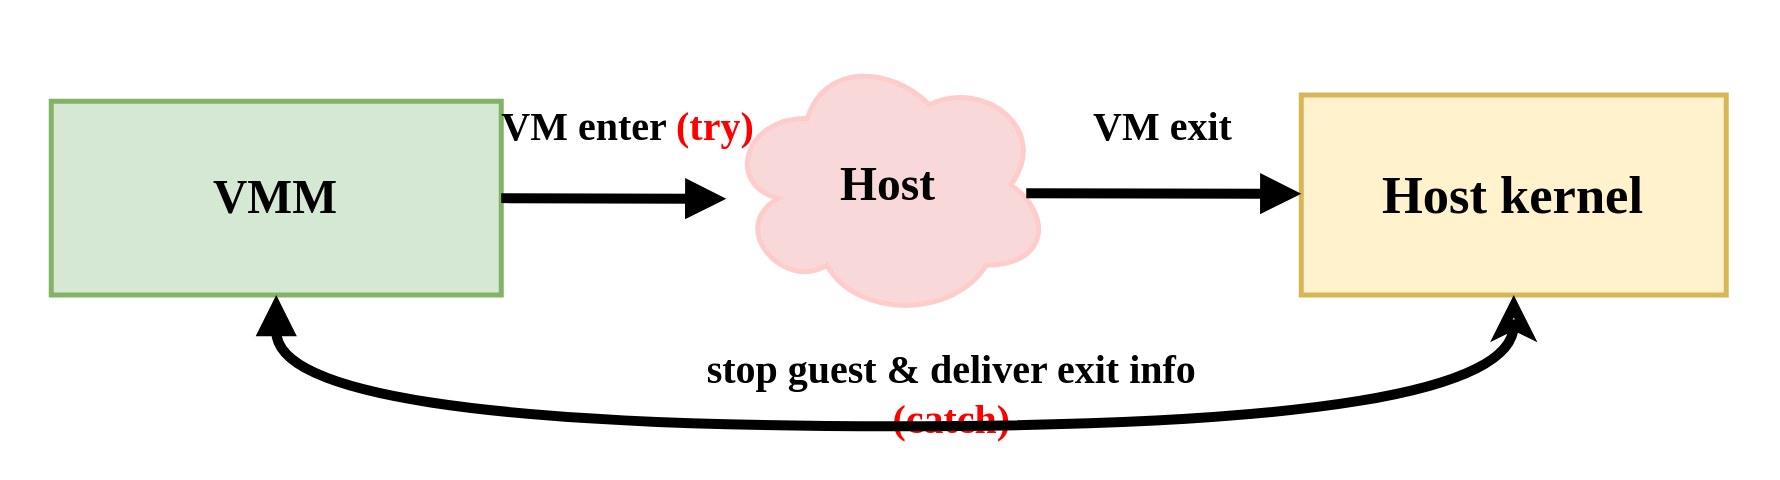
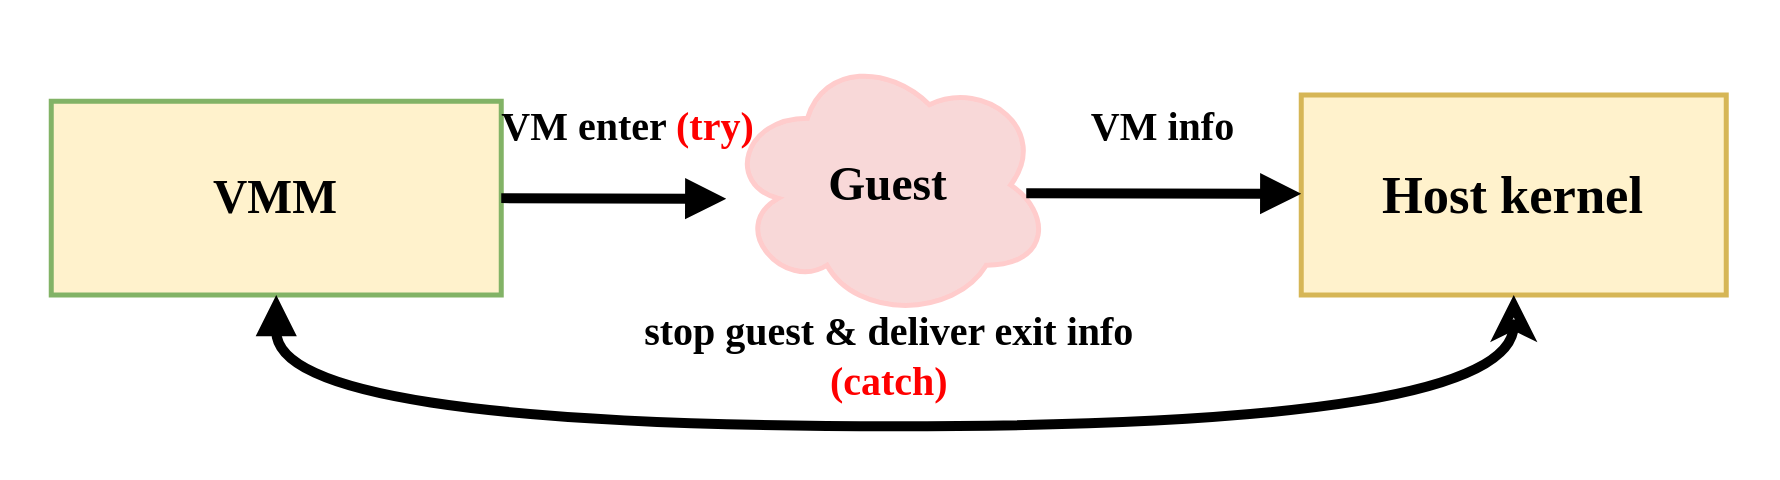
(1164, 126) -> (1164, 126)
(889, 186) -> (889, 186)
(276, 198) -> (276, 198)
(951, 393) -> (889, 355)
